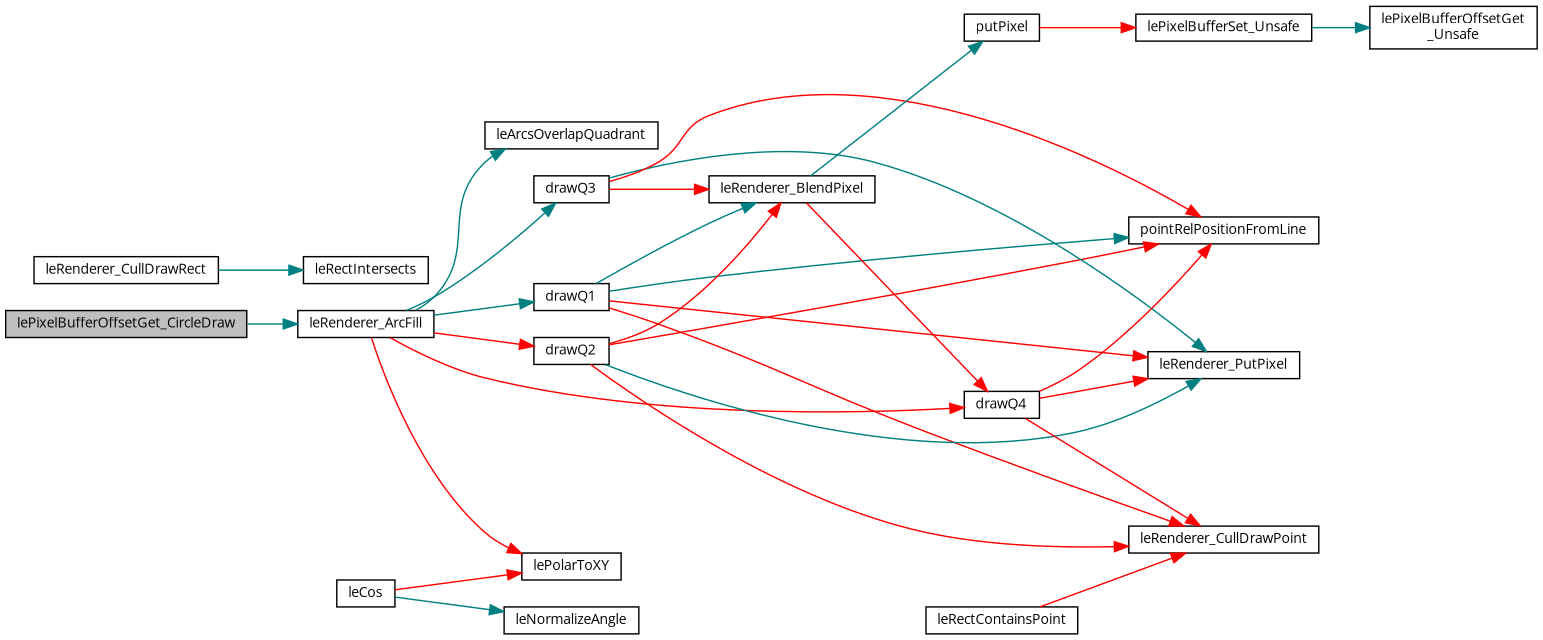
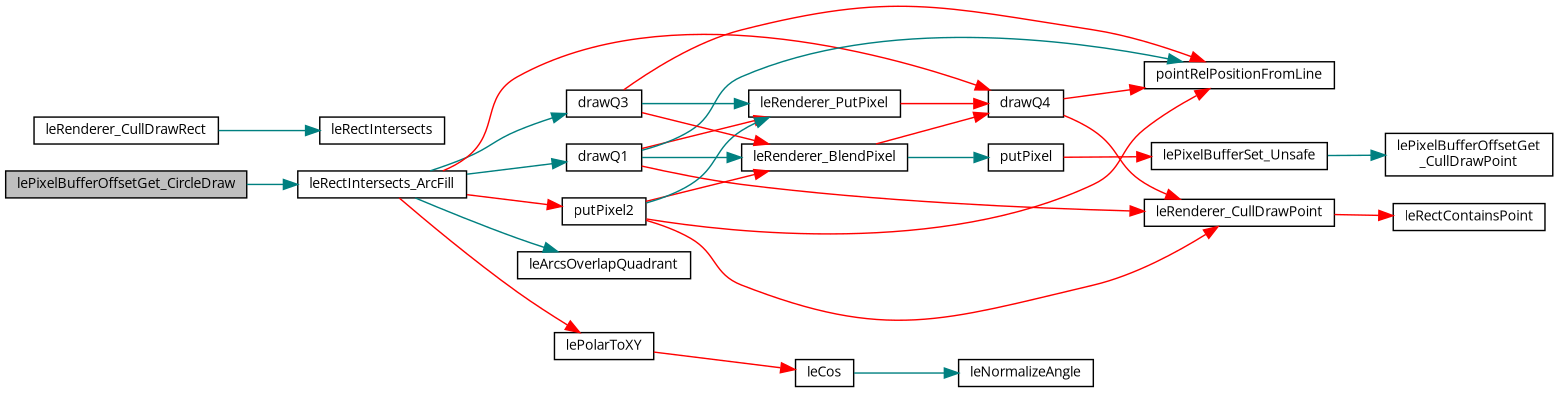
(1454, 28) -> (1469, 155)
(366, 324) -> (382, 184)
(571, 351) -> (604, 211)
(1087, 390) -> (937, 104)
(451, 582) -> (717, 360)
(1106, 583) -> (1357, 215)
